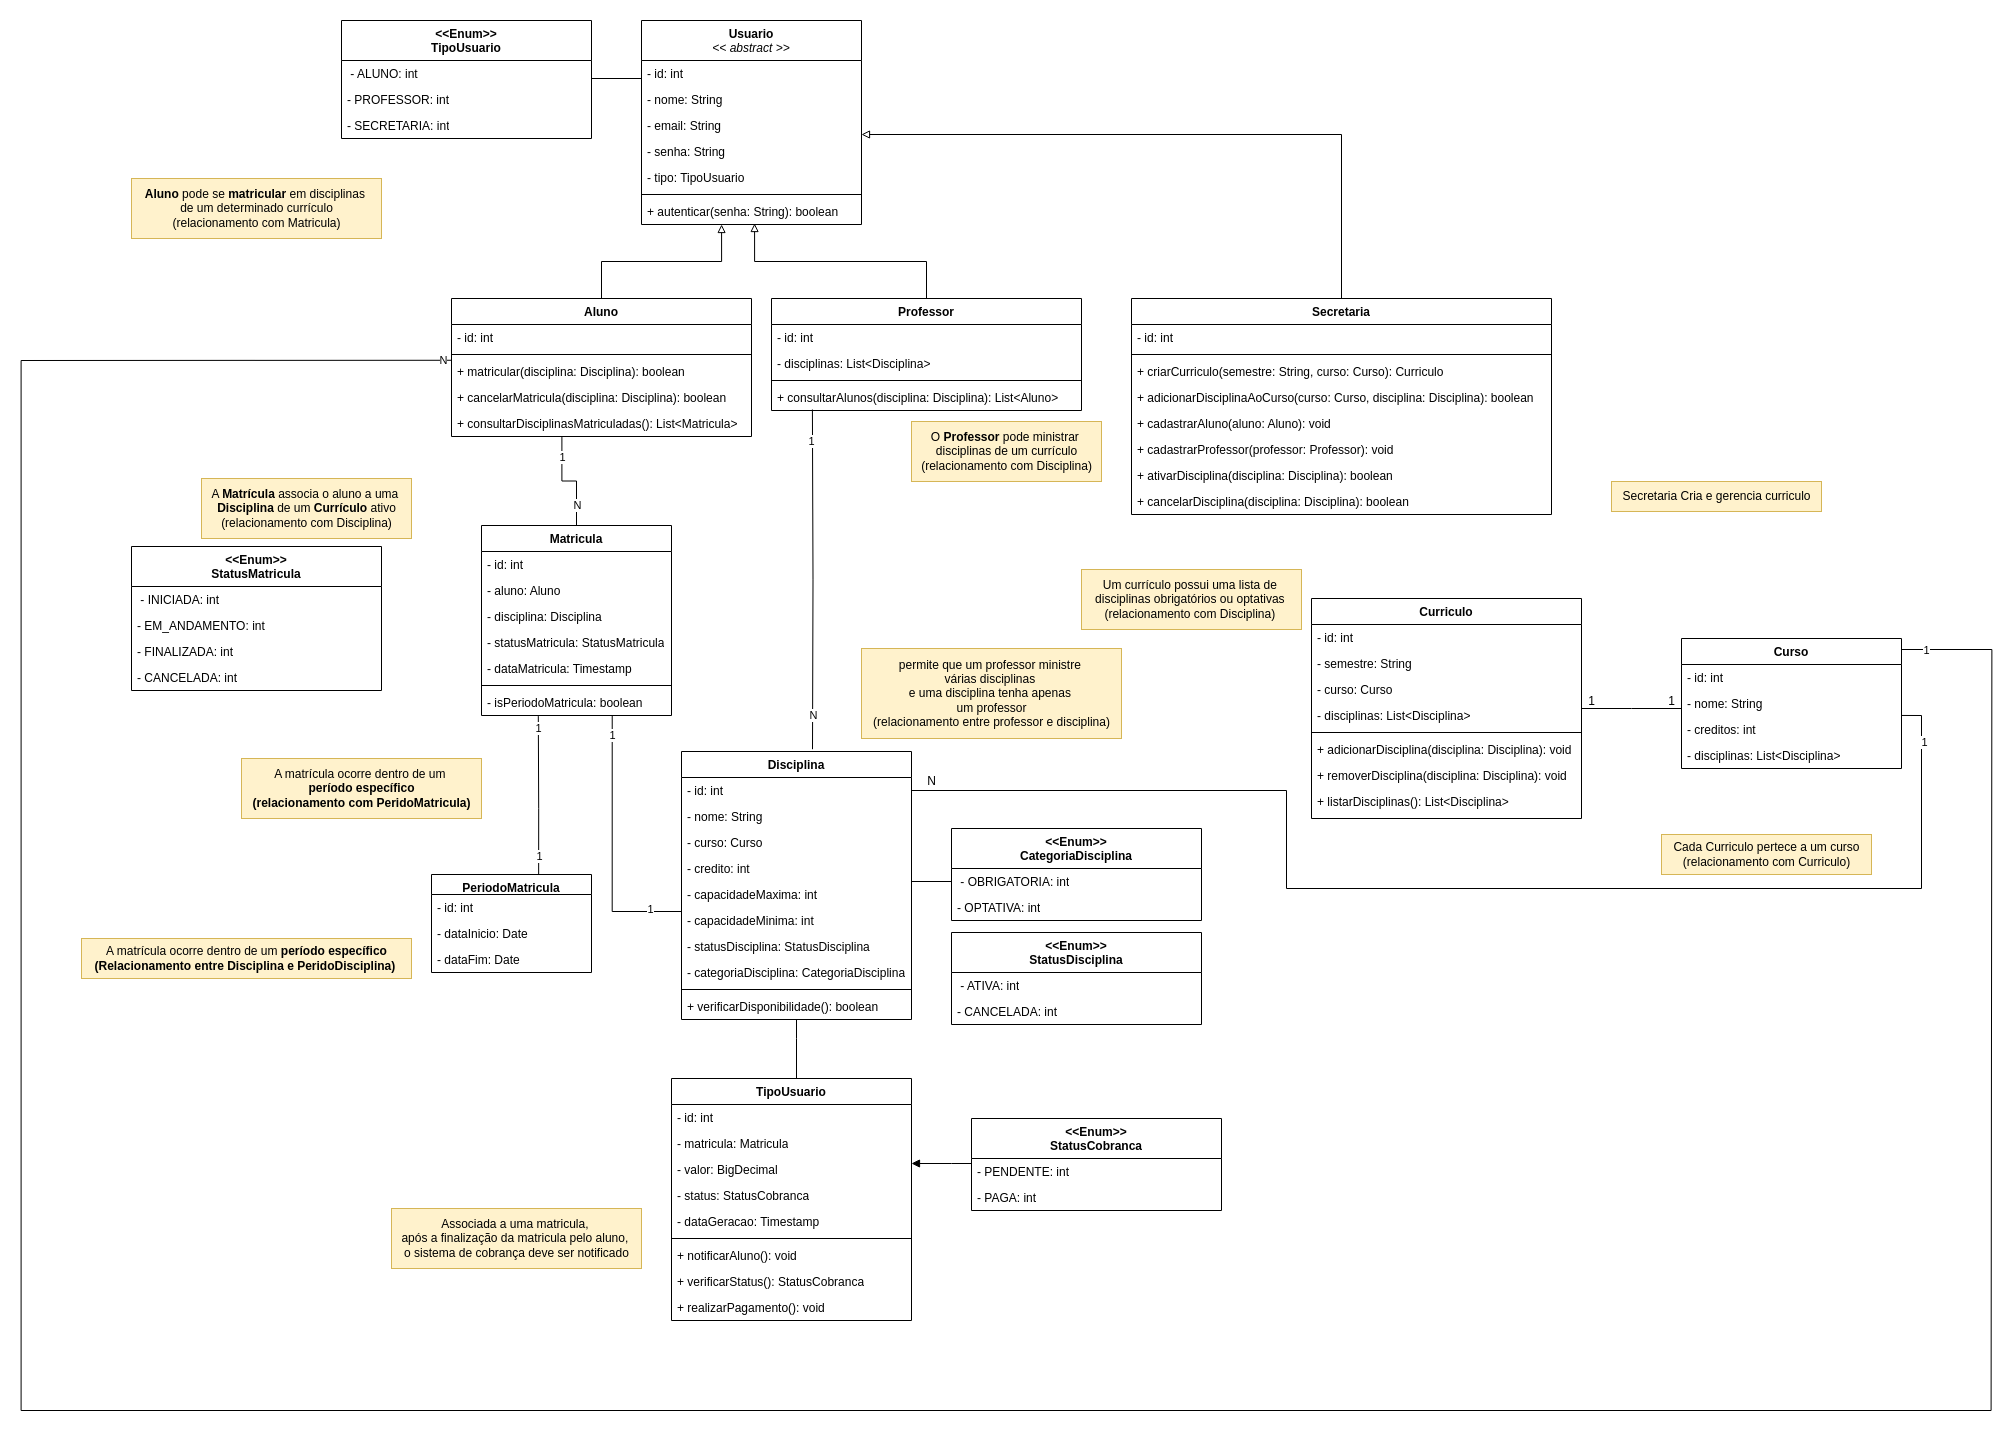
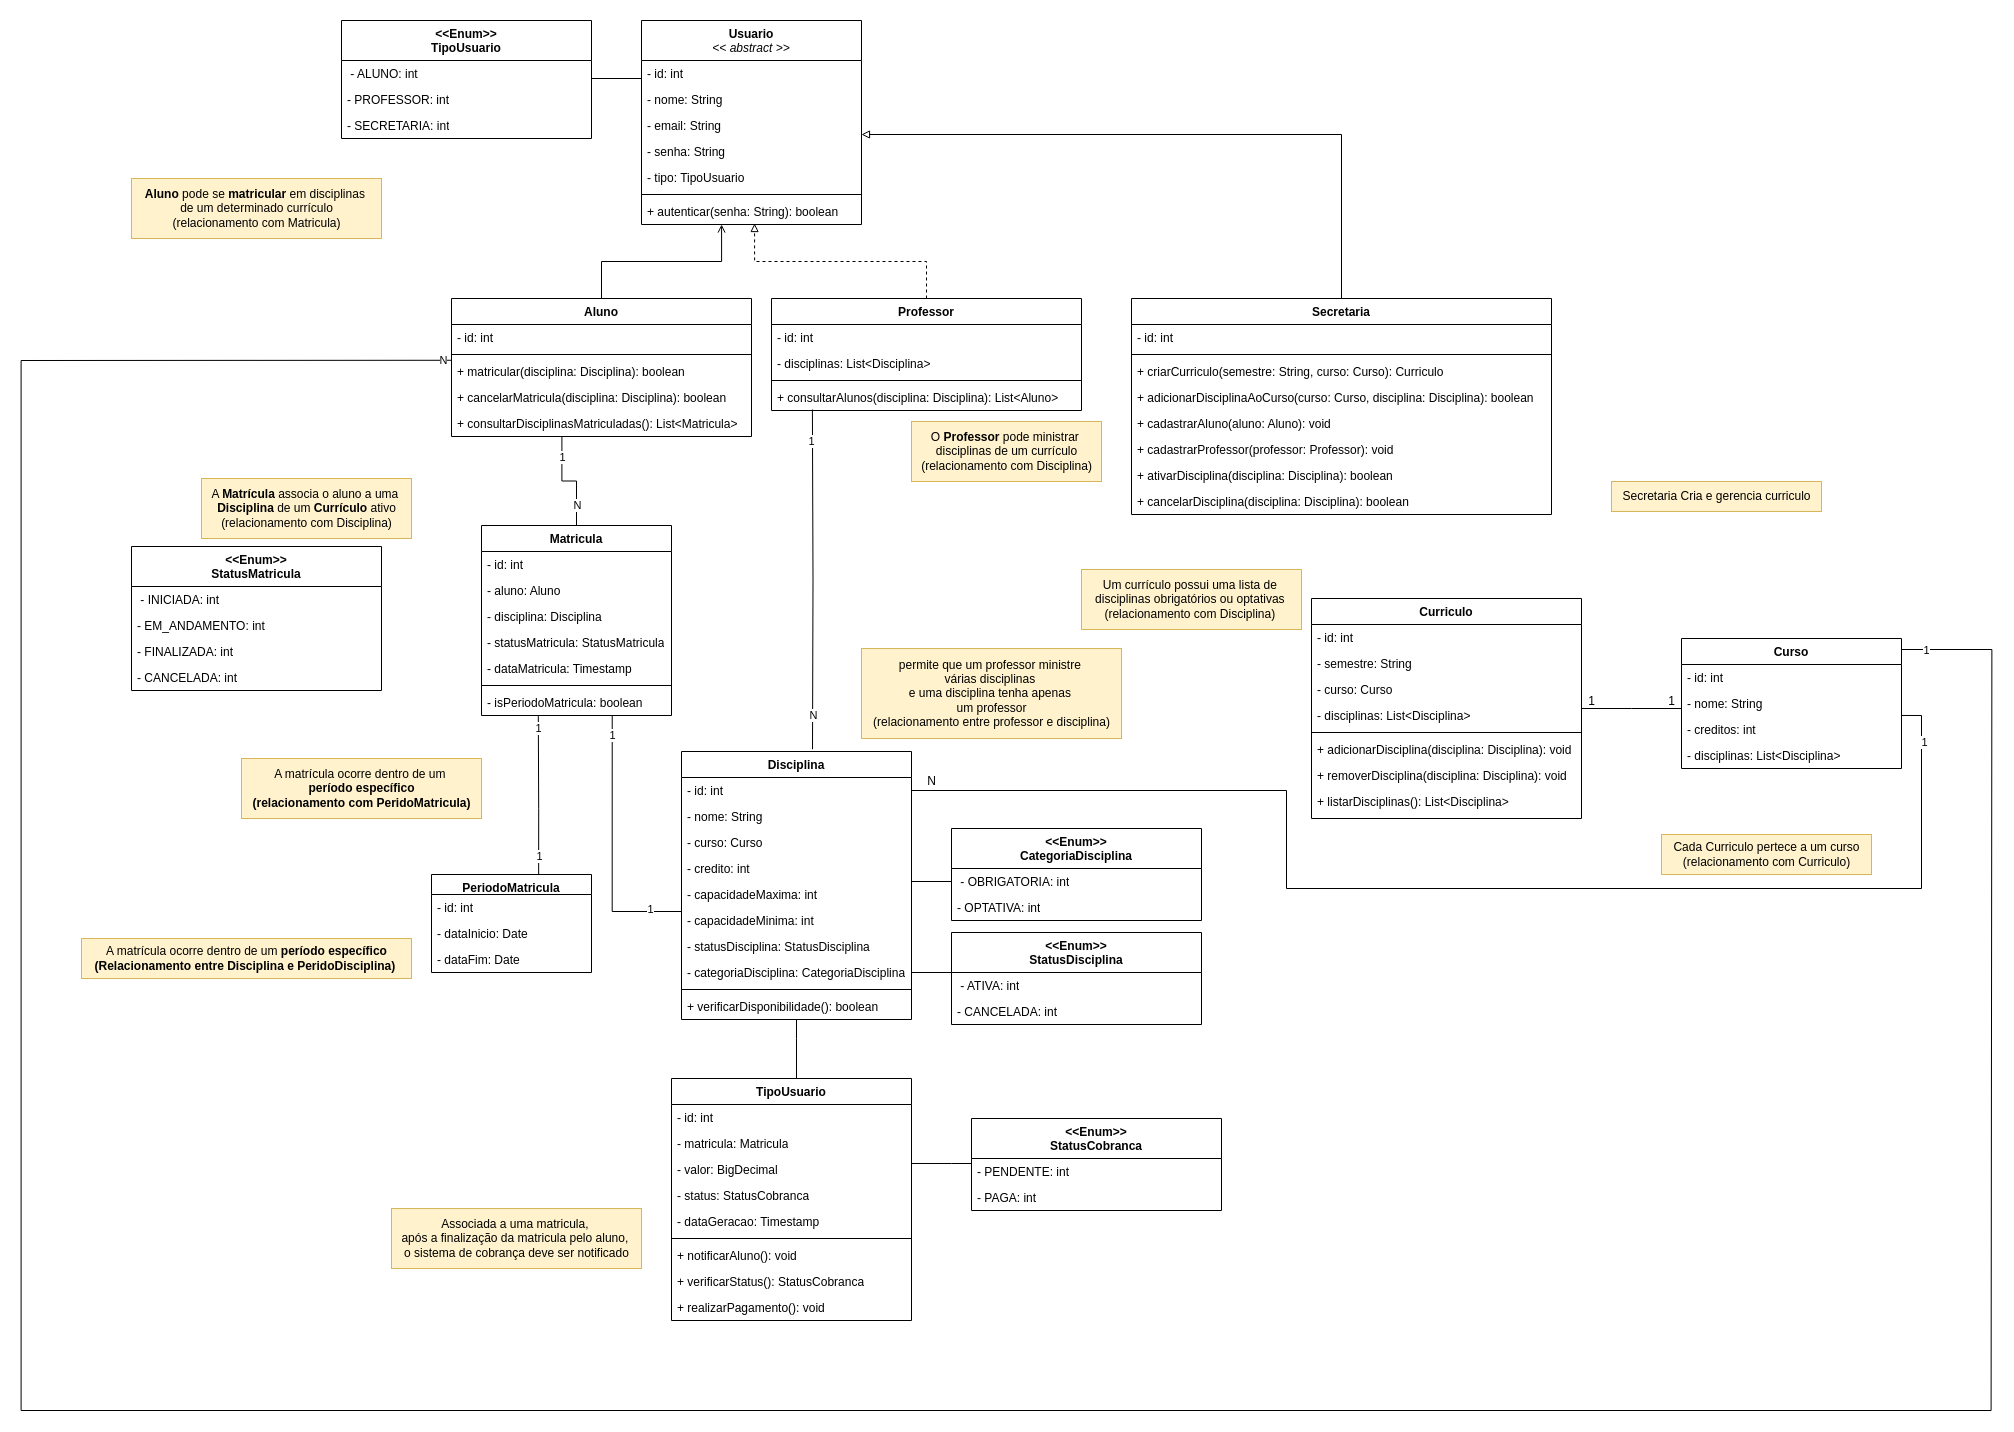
(722, 234) -> (722, 231)
(844, 262) -> (844, 262)
none -> (932, 973)
(921, 1164) -> (918, 1163)
